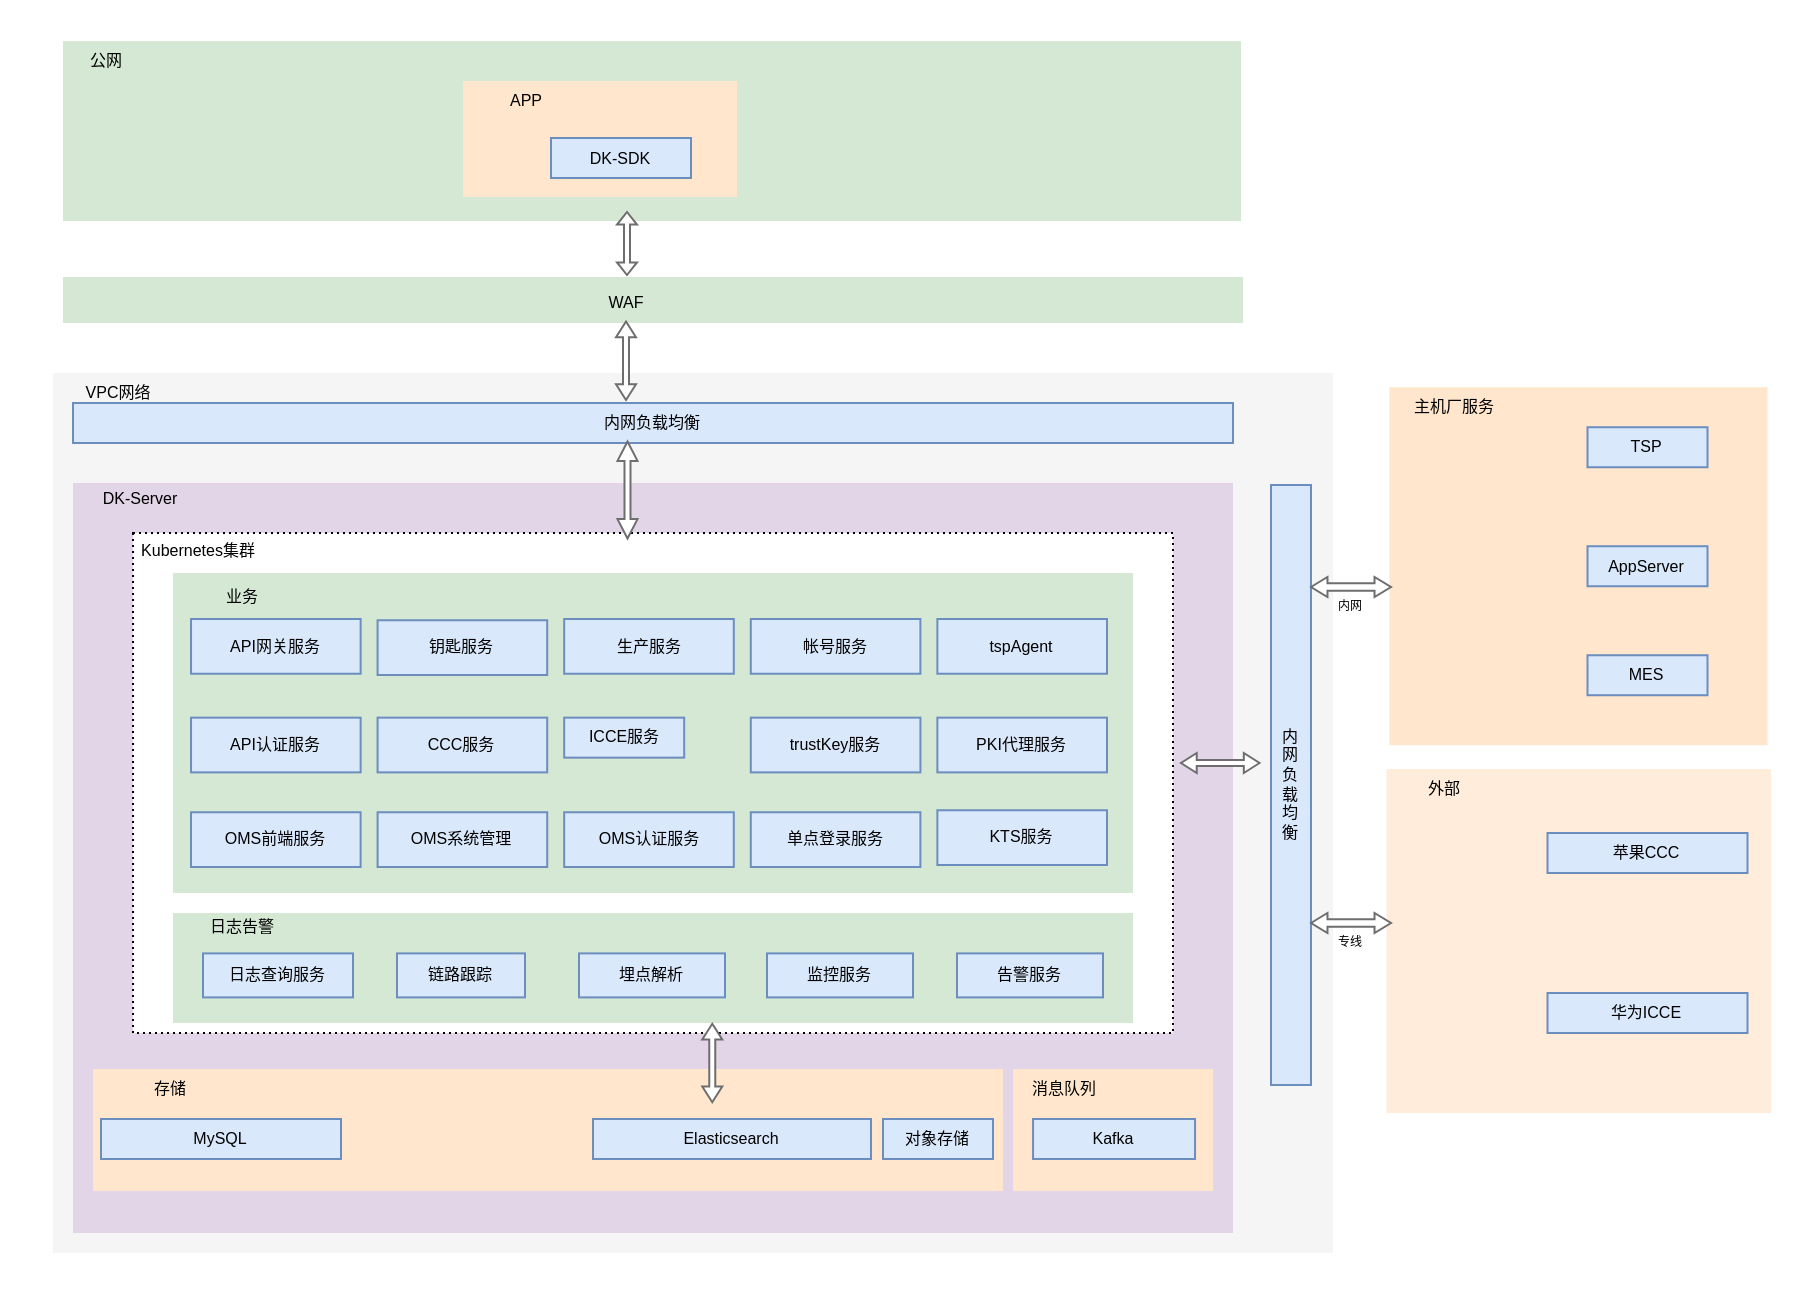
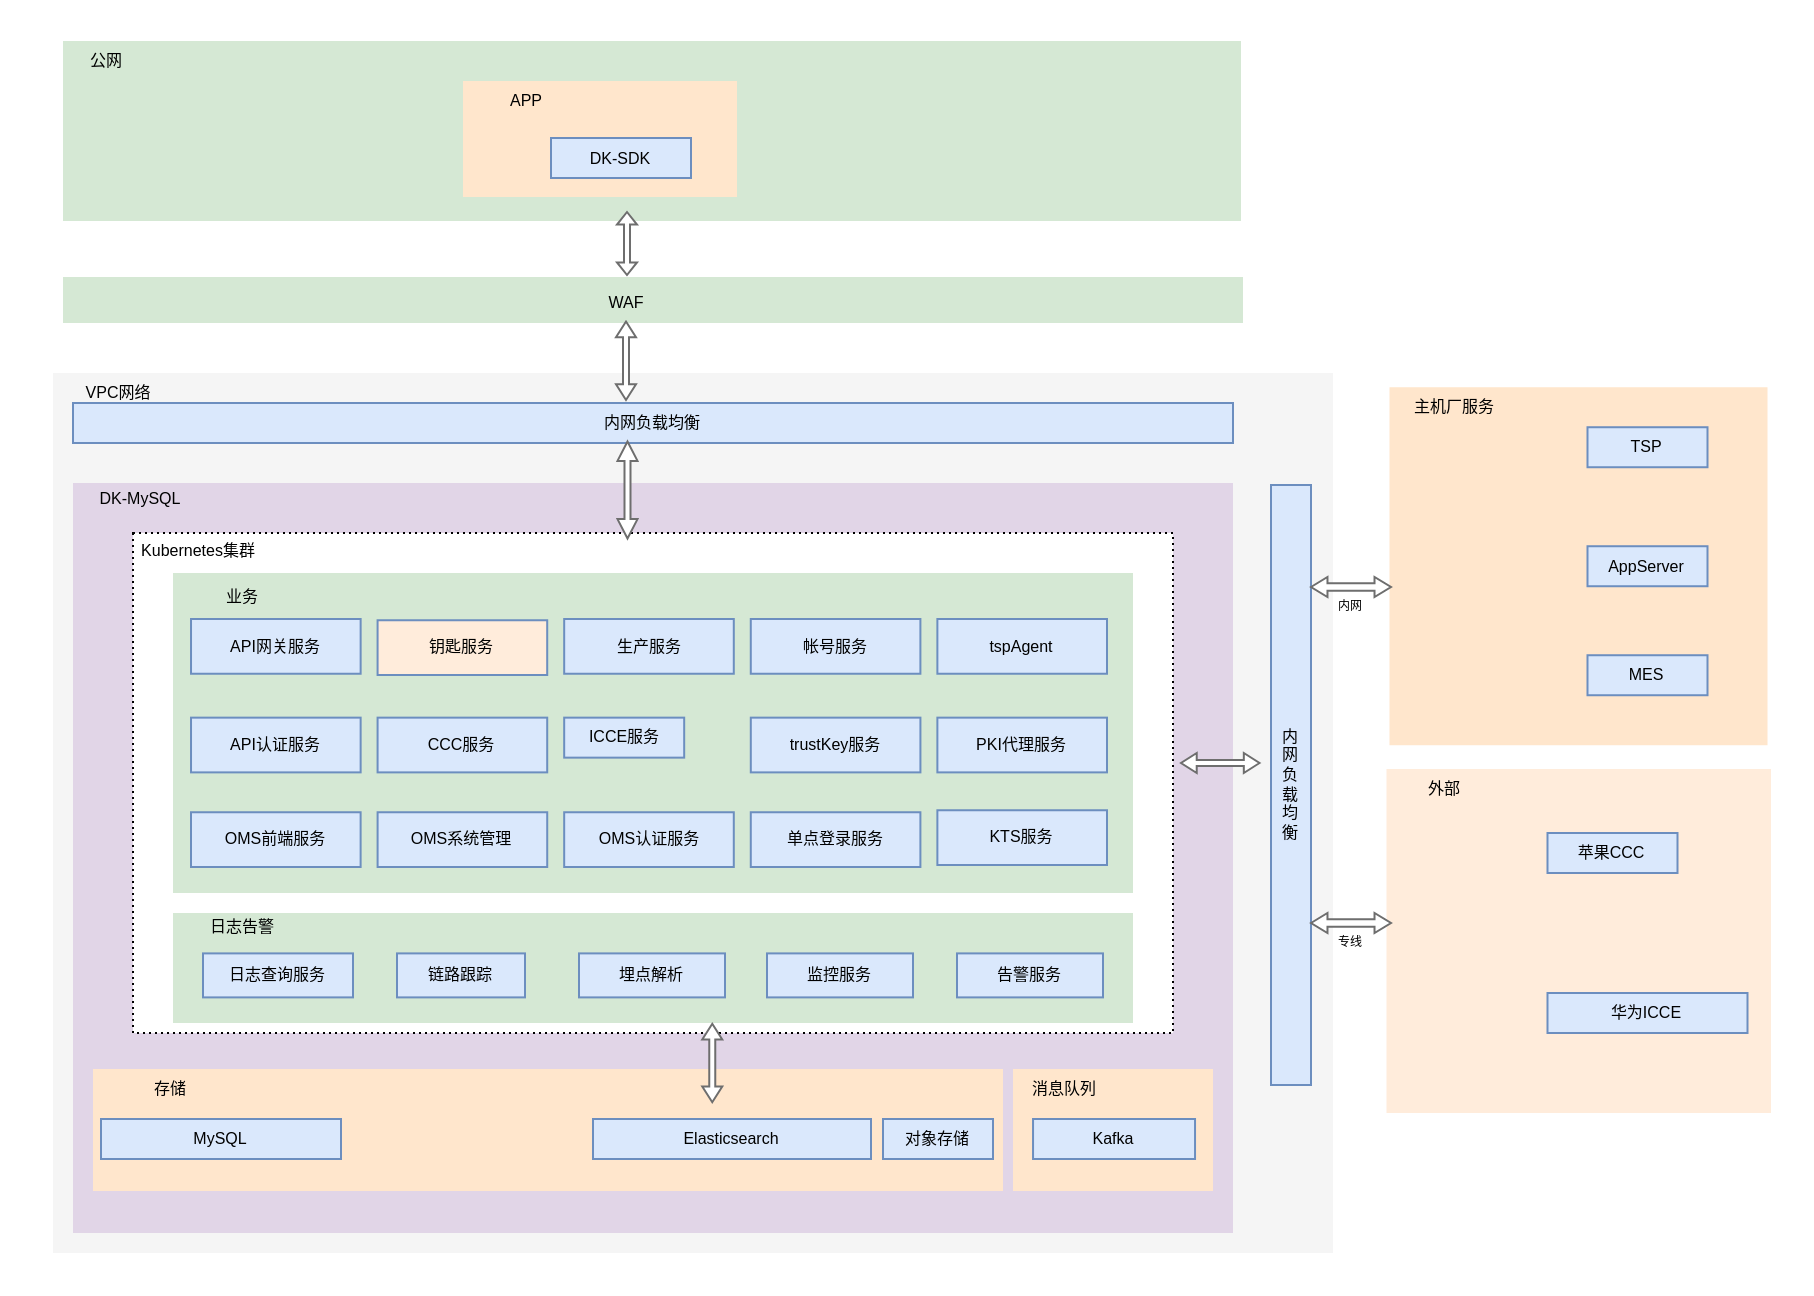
(141, 499) -> (141, 499)
(462, 648) -> (462, 648)
(1648, 853) -> (1613, 853)
